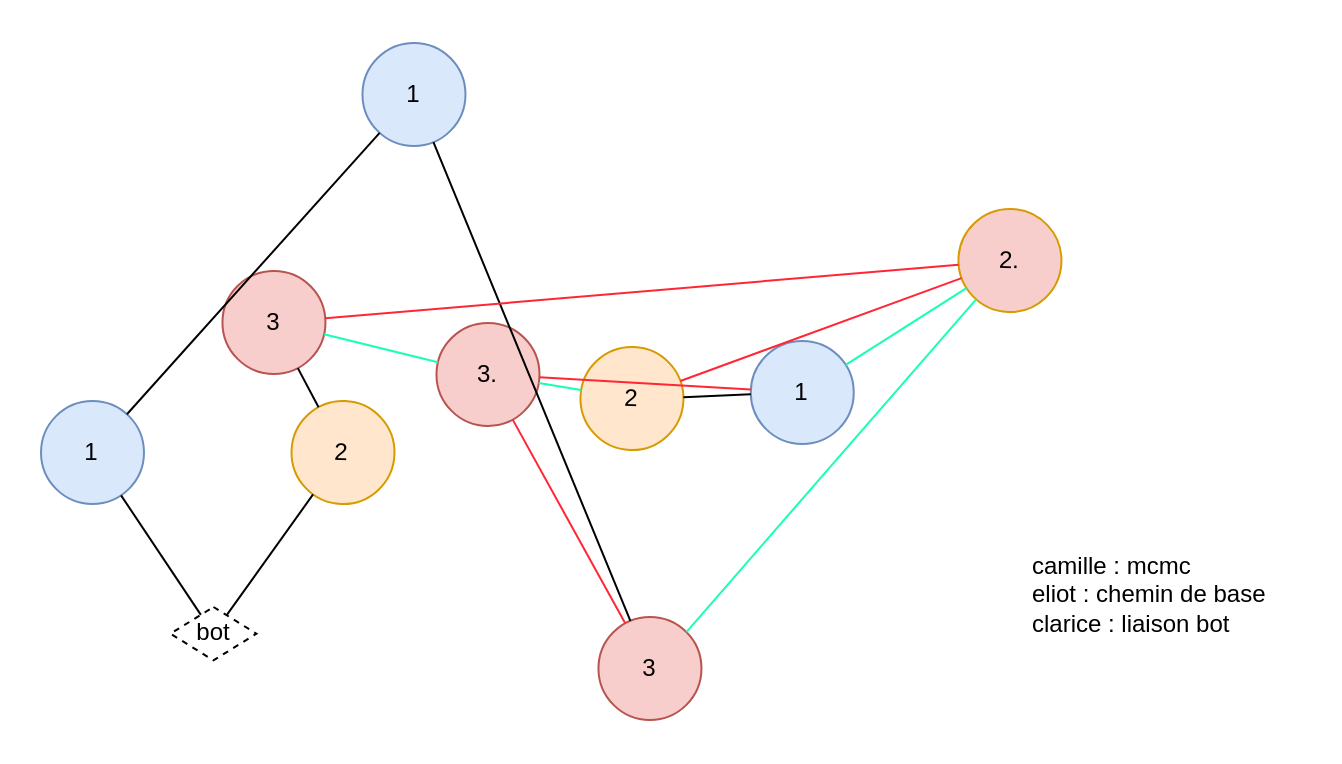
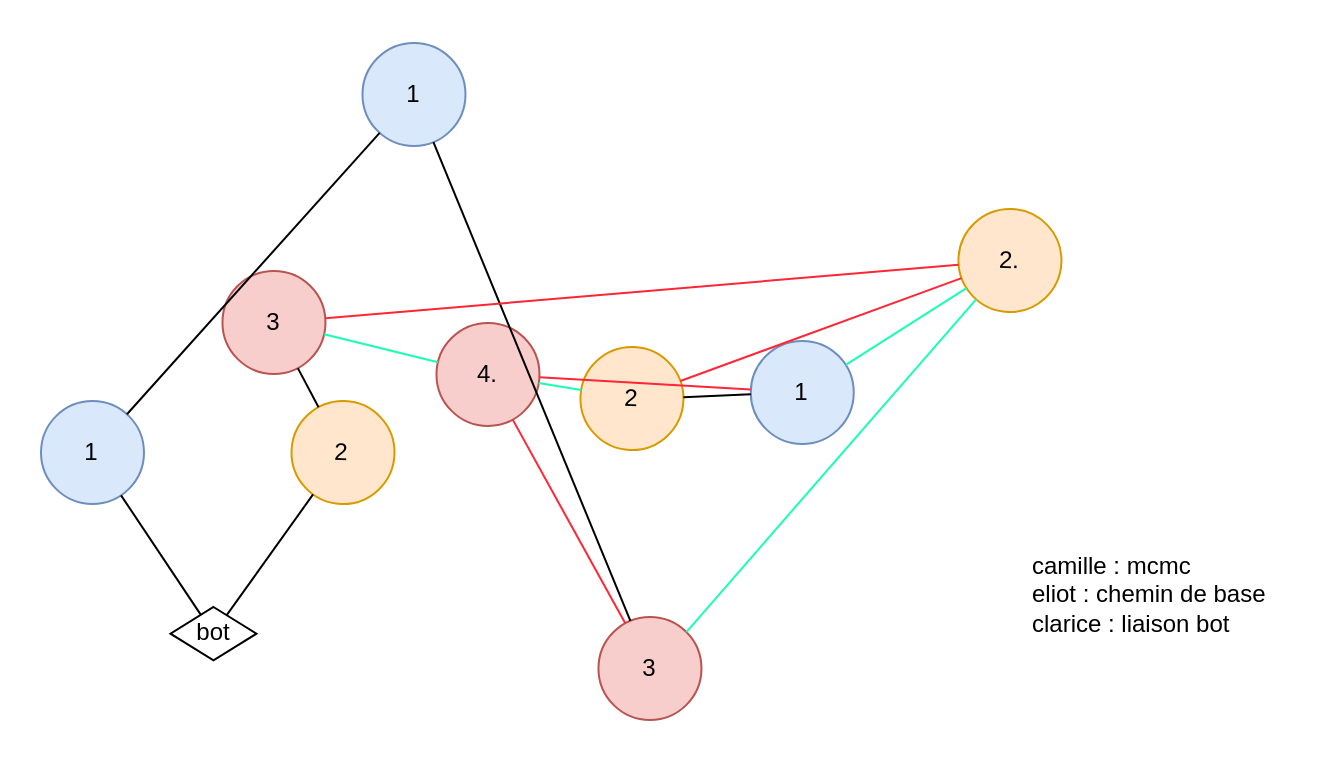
(1010, 261) -> (1010, 261)
(488, 375) -> (488, 375)
(213, 634) -> (213, 634)
